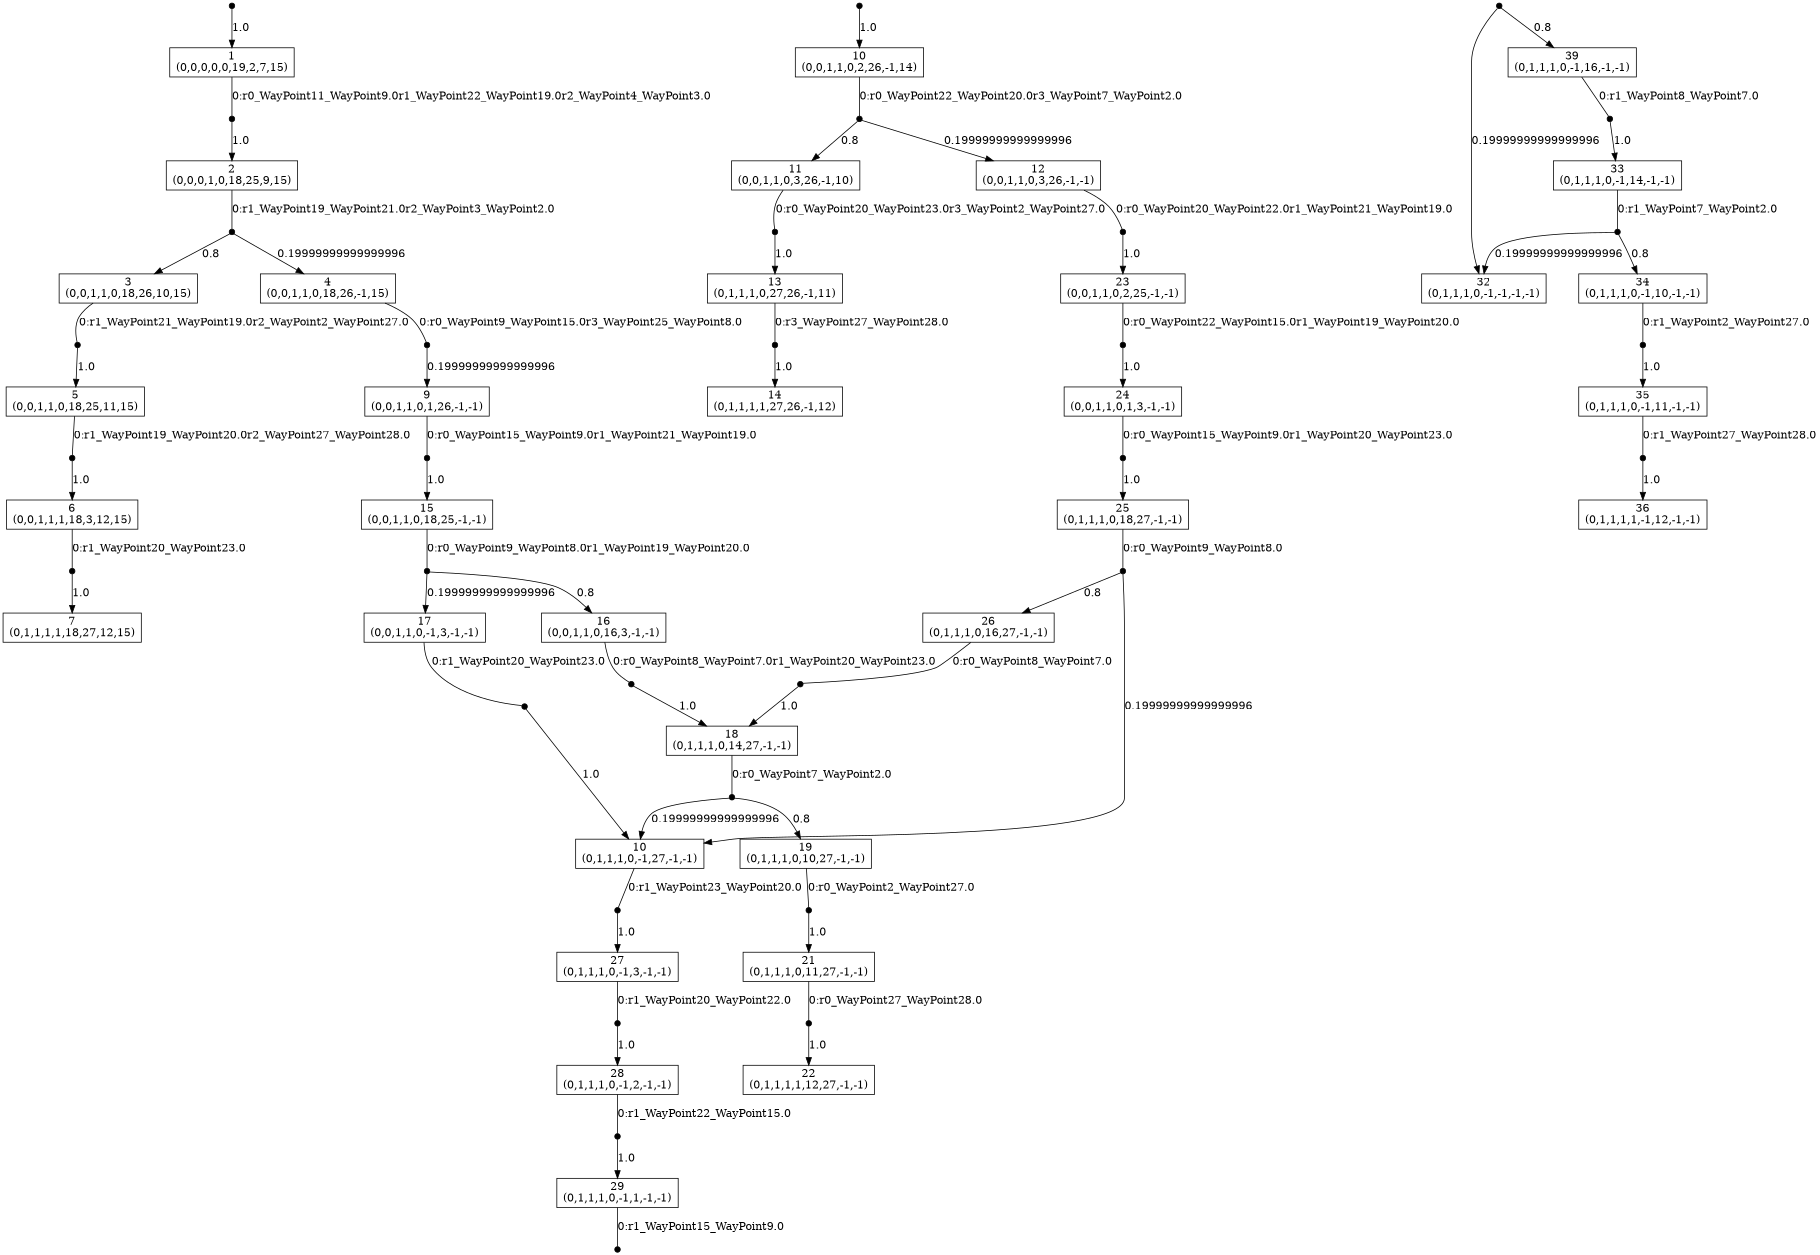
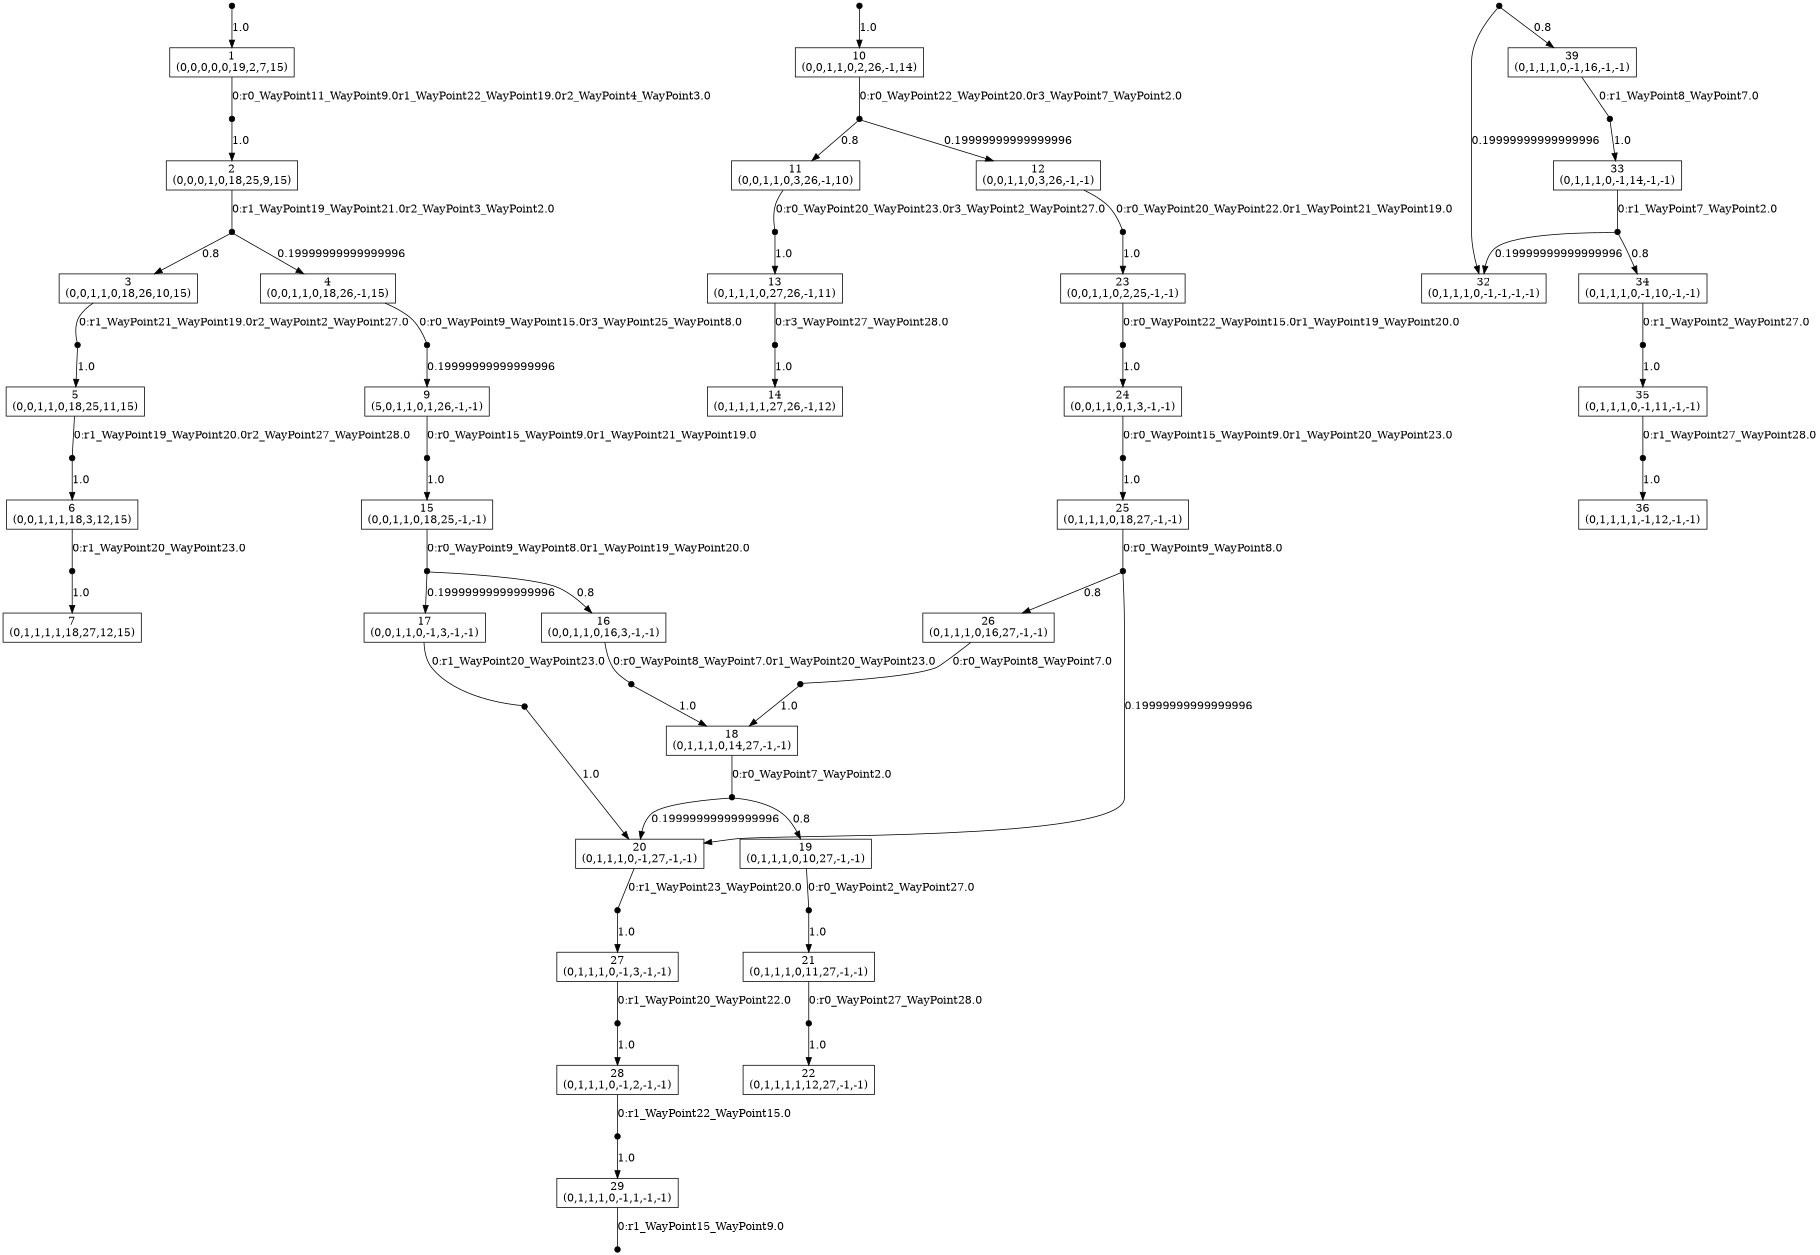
(427, 402) -> (427, 402)
(640, 854) -> (640, 854)
